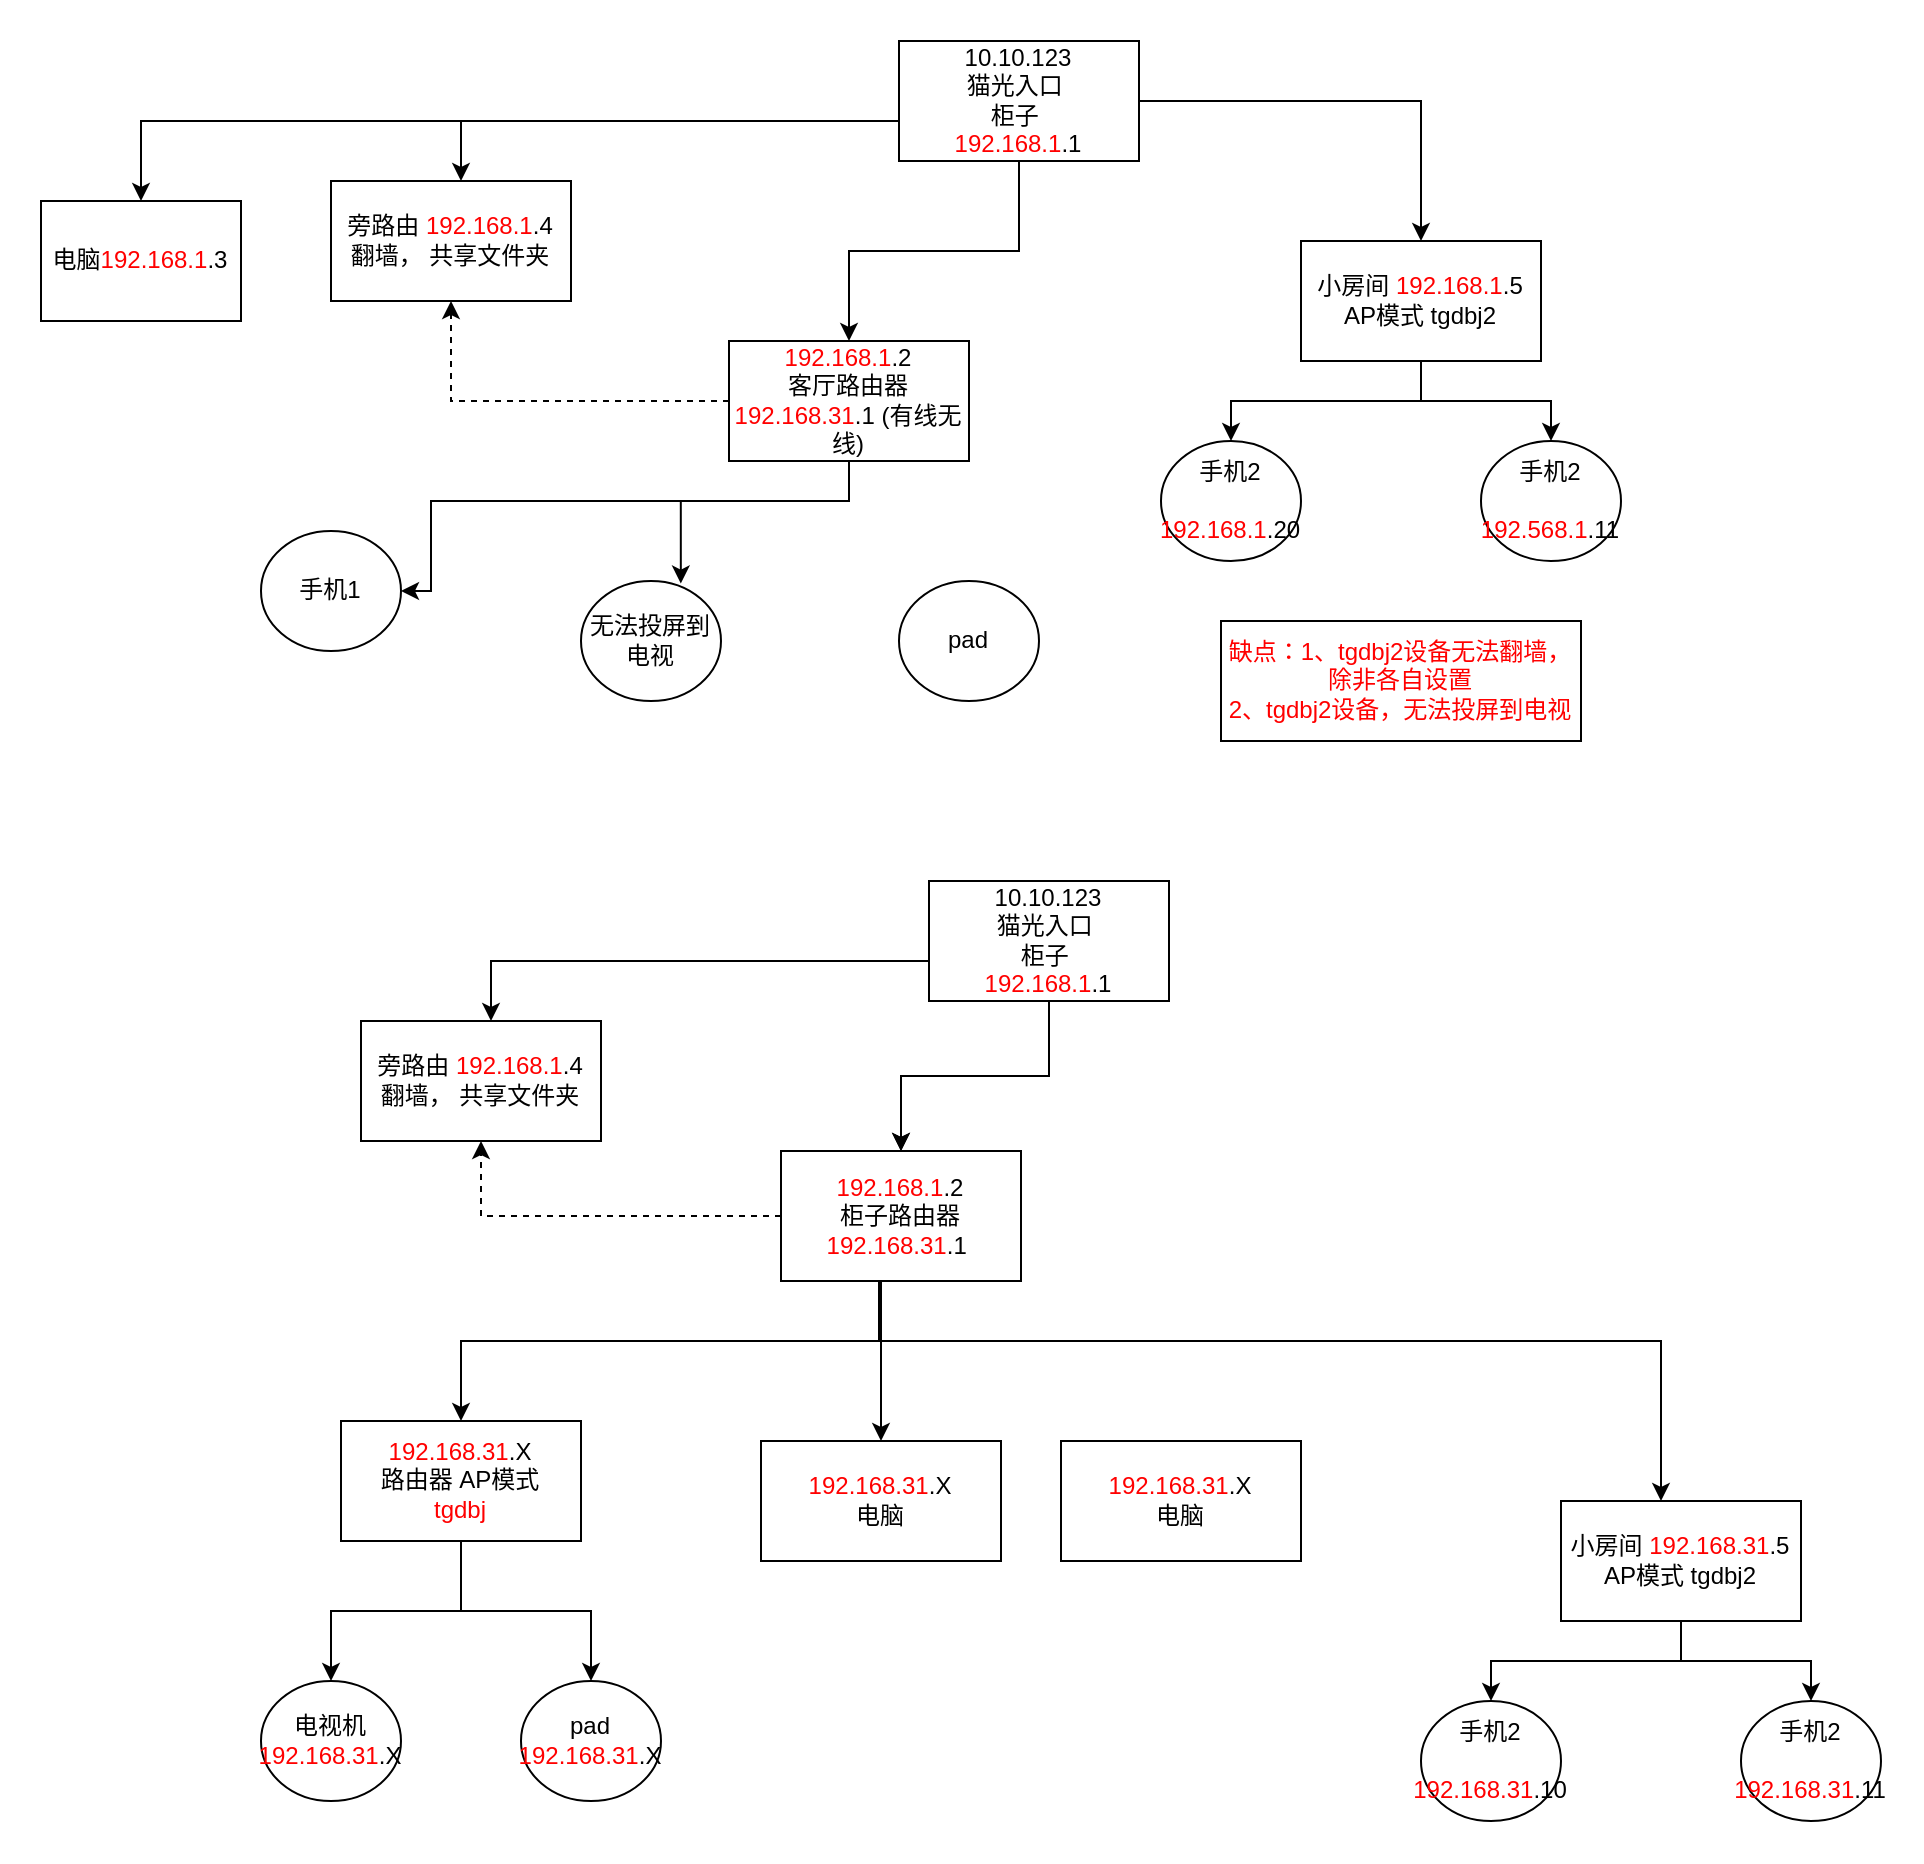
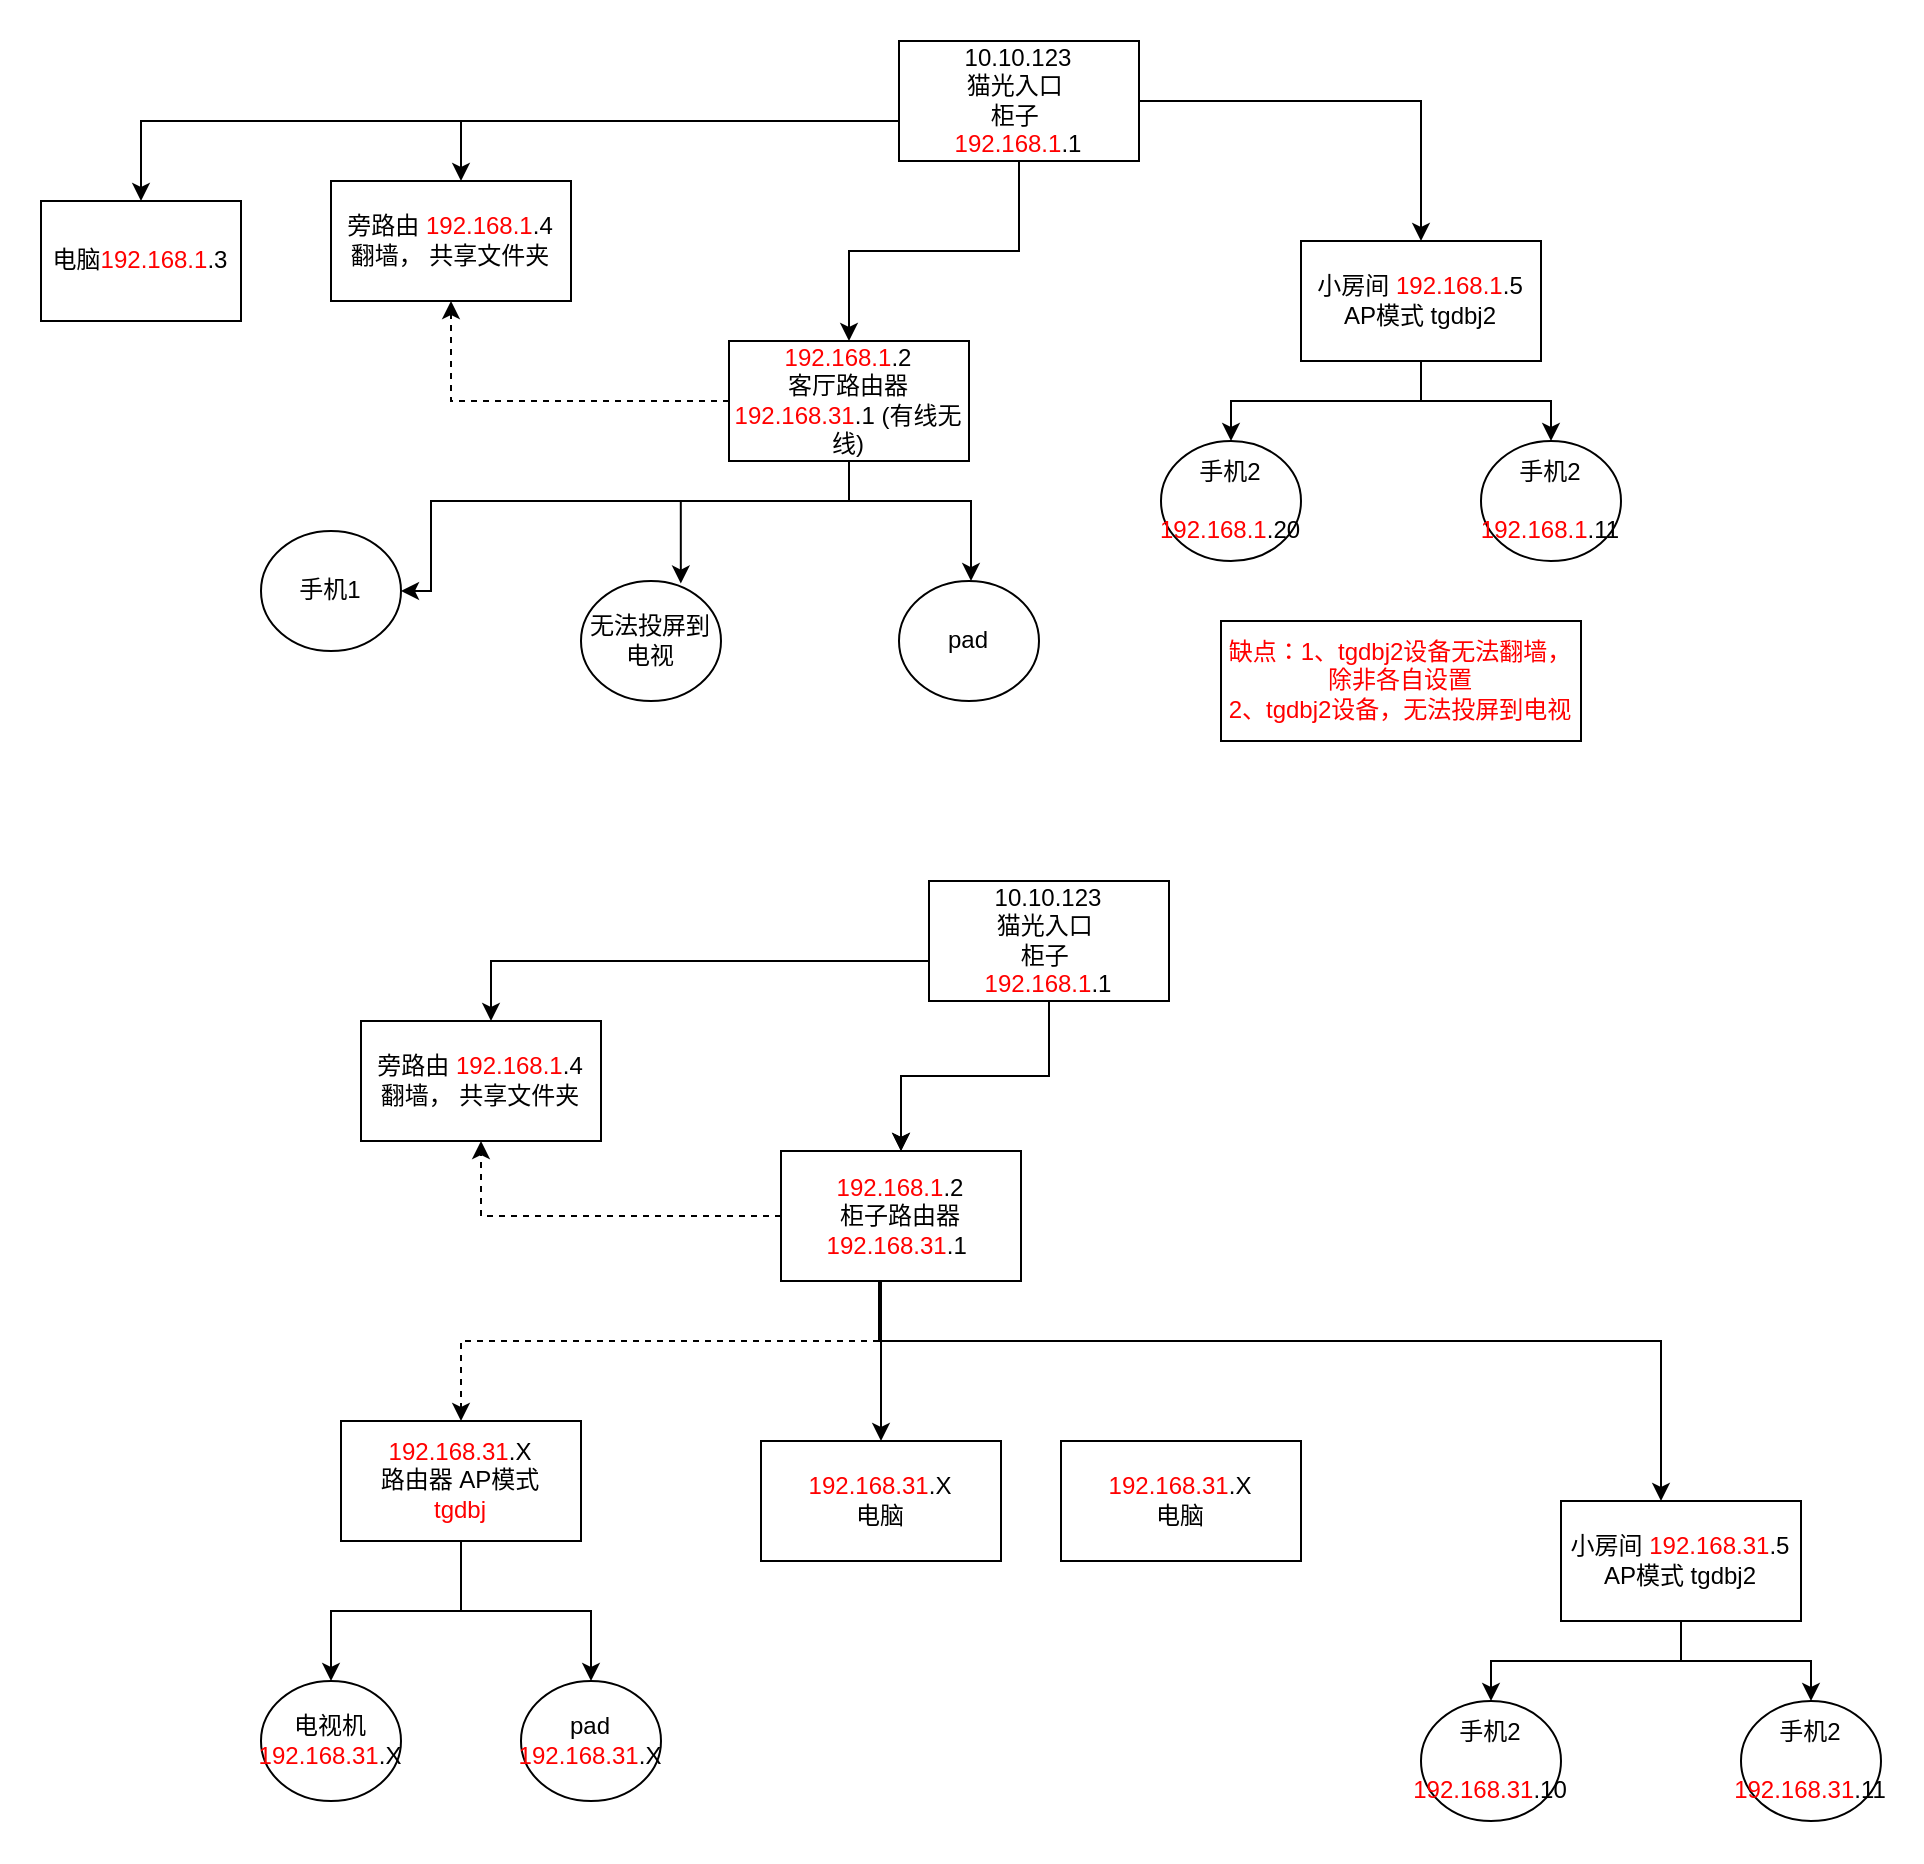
none -> (945, 501)
(1551, 501) -> (1551, 501)
(637, 1341) -> (637, 1341)
